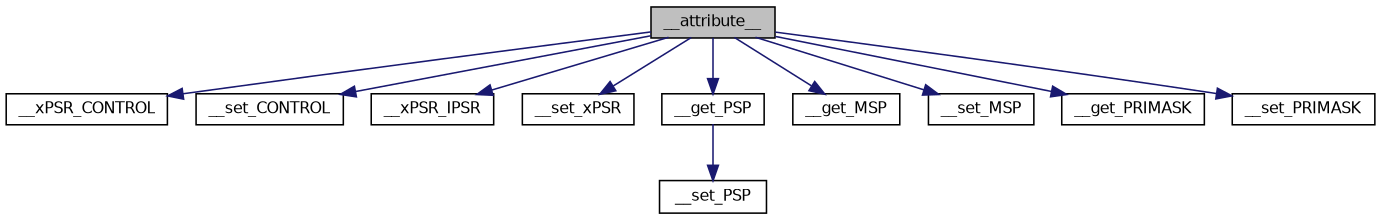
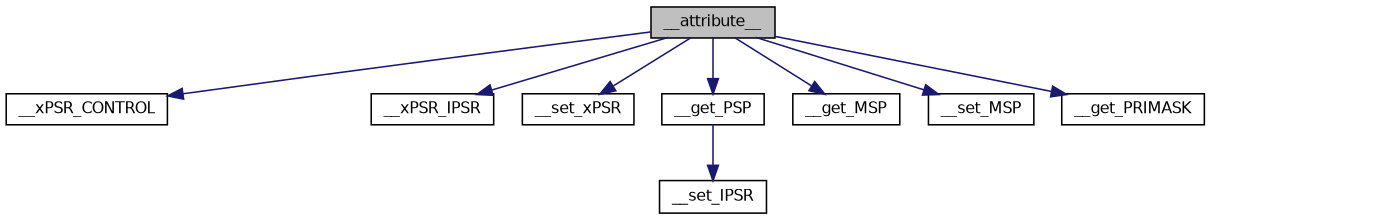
(270, 109) -> none
(1304, 109) -> none
(713, 197) -> (713, 197)
